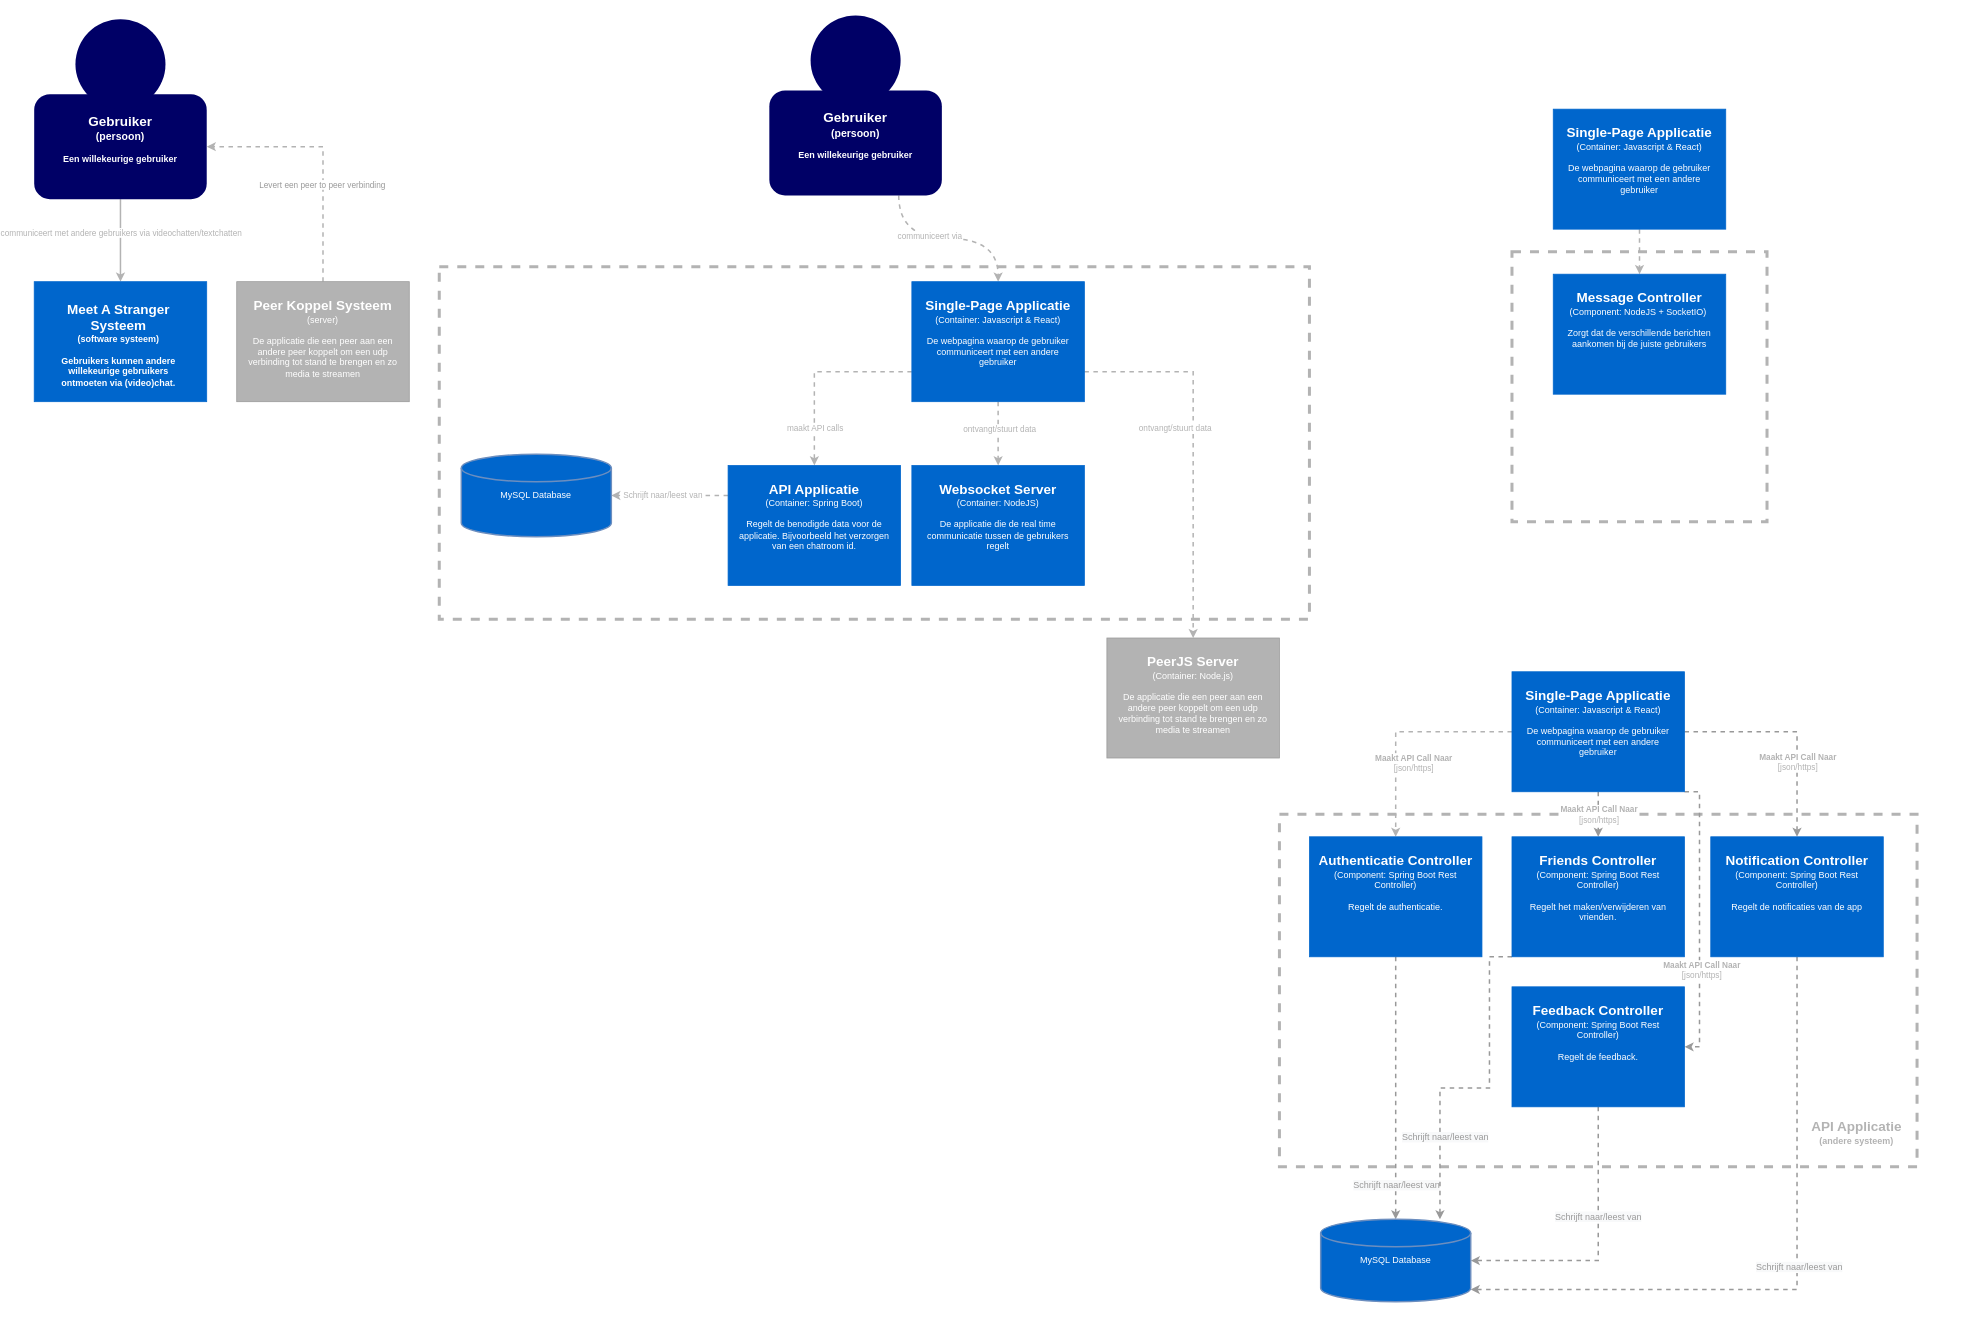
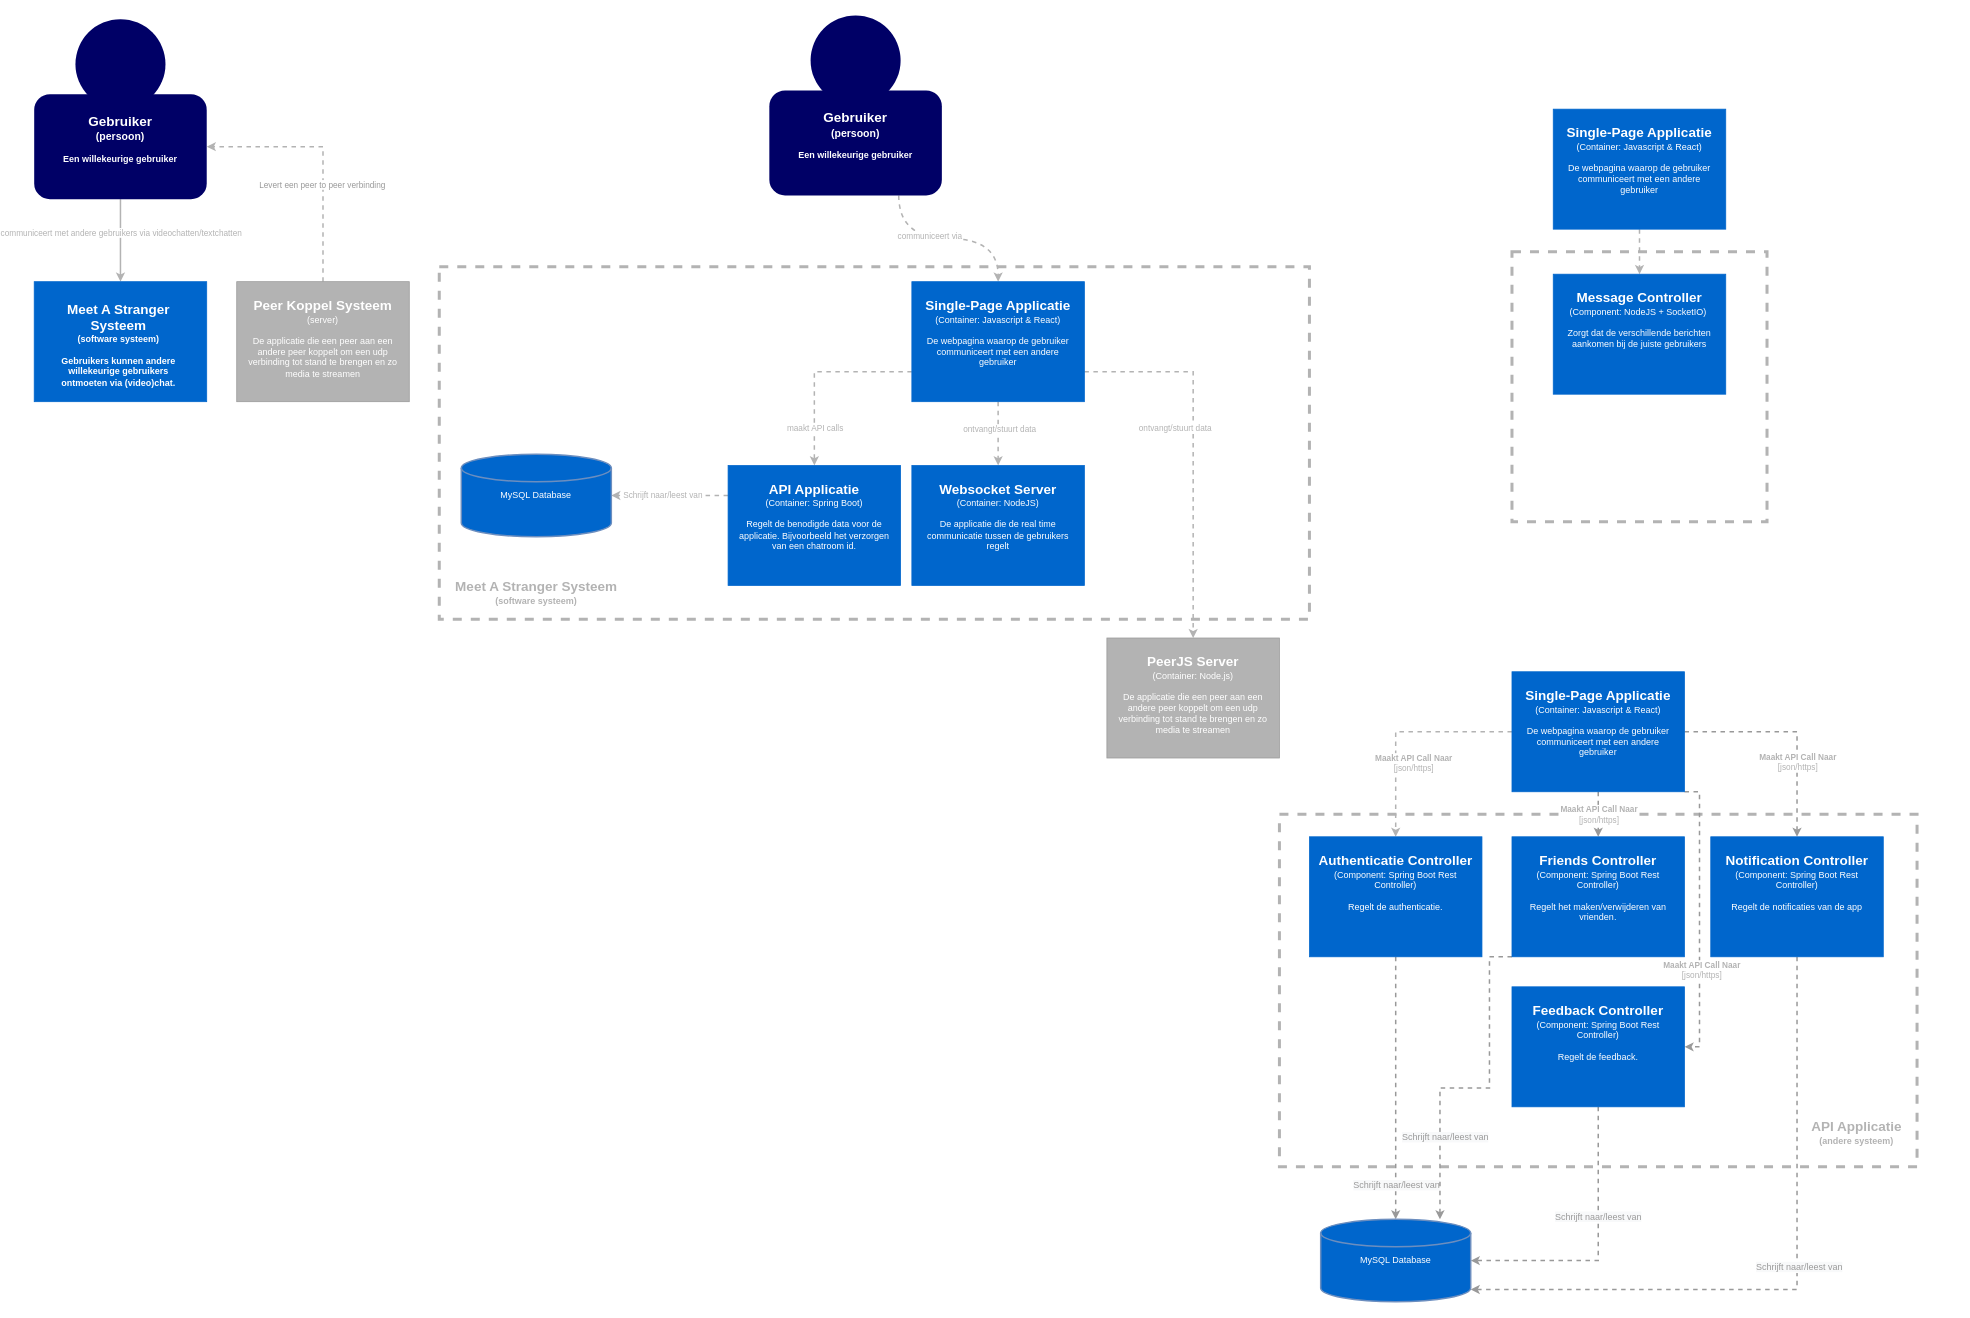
none -> (536, 597)
